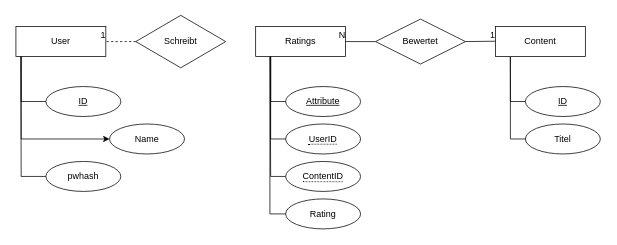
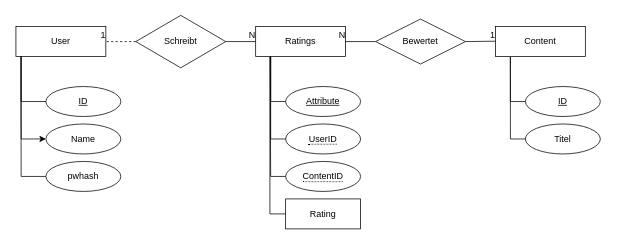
none -> (240, 42)
(147, 139) -> (83, 139)
(323, 214) -> (323, 214)
